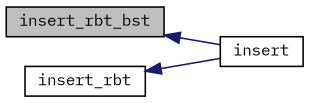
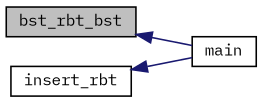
(85, 22) -> (71, 22)
(262, 52) -> (224, 52)
